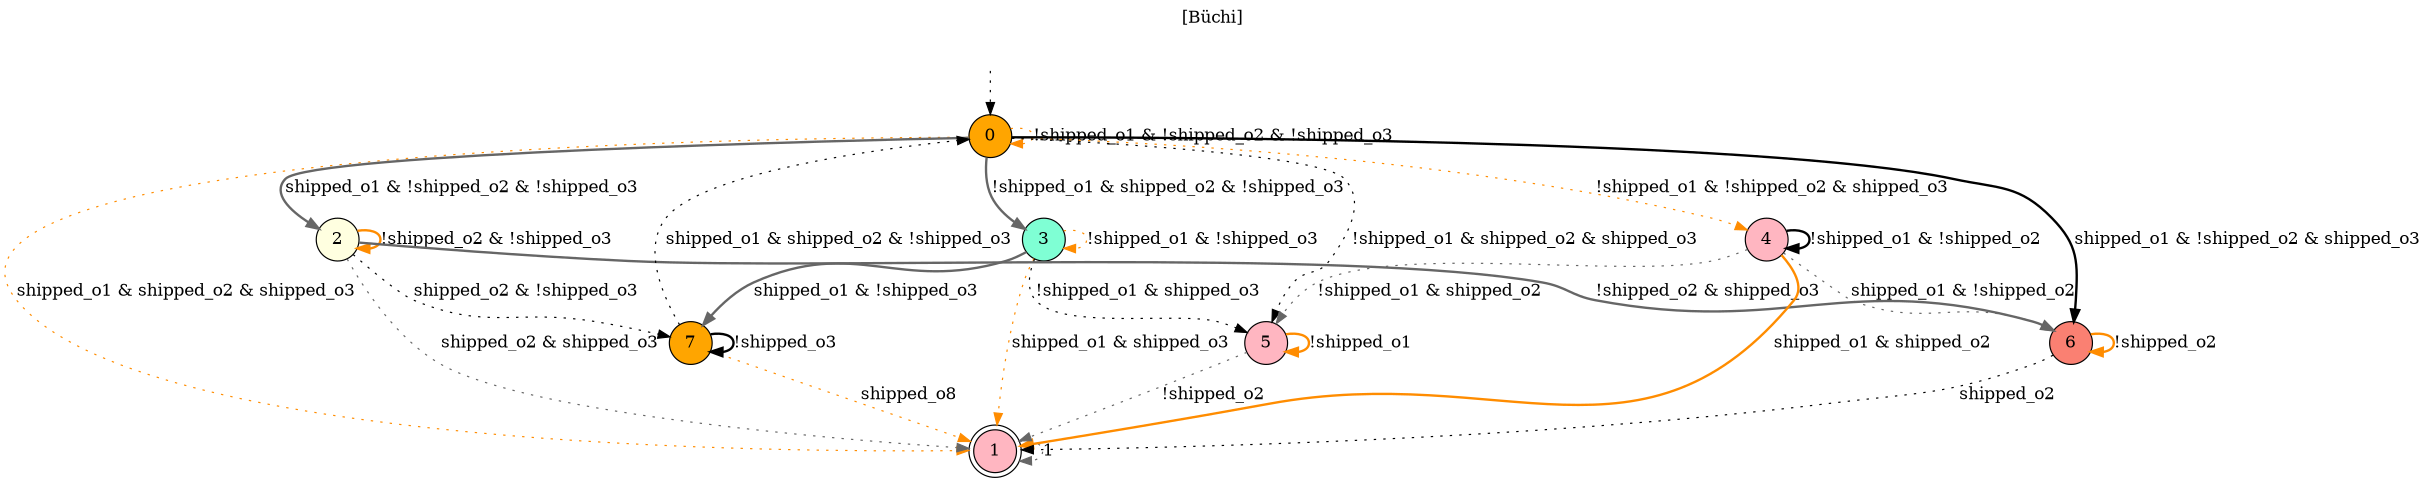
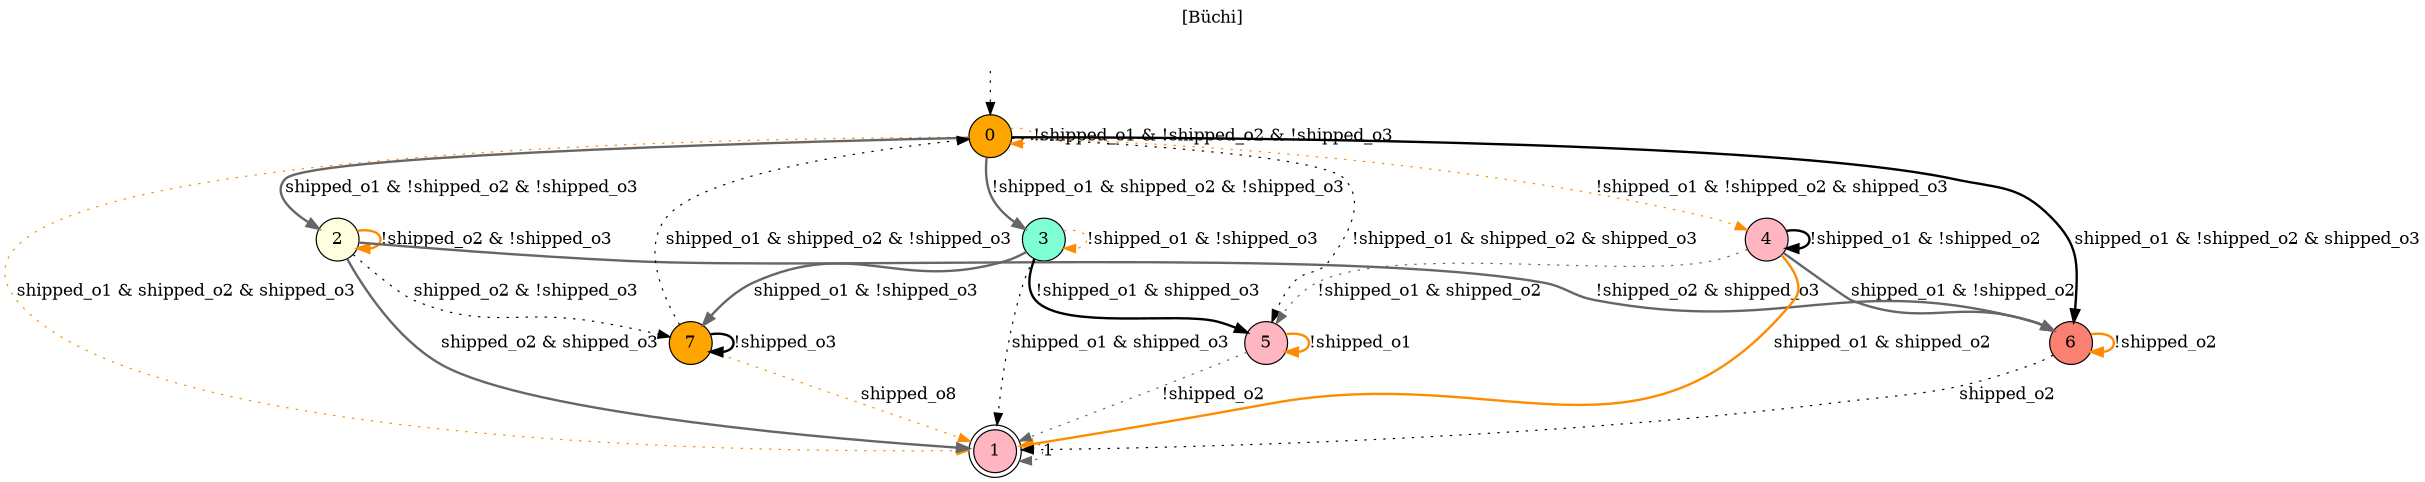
(1906, 313) -> (1906, 313)
(1113, 318) -> (1113, 318)
(1010, 334) -> (1010, 334)
(625, 412) -> (625, 412)
